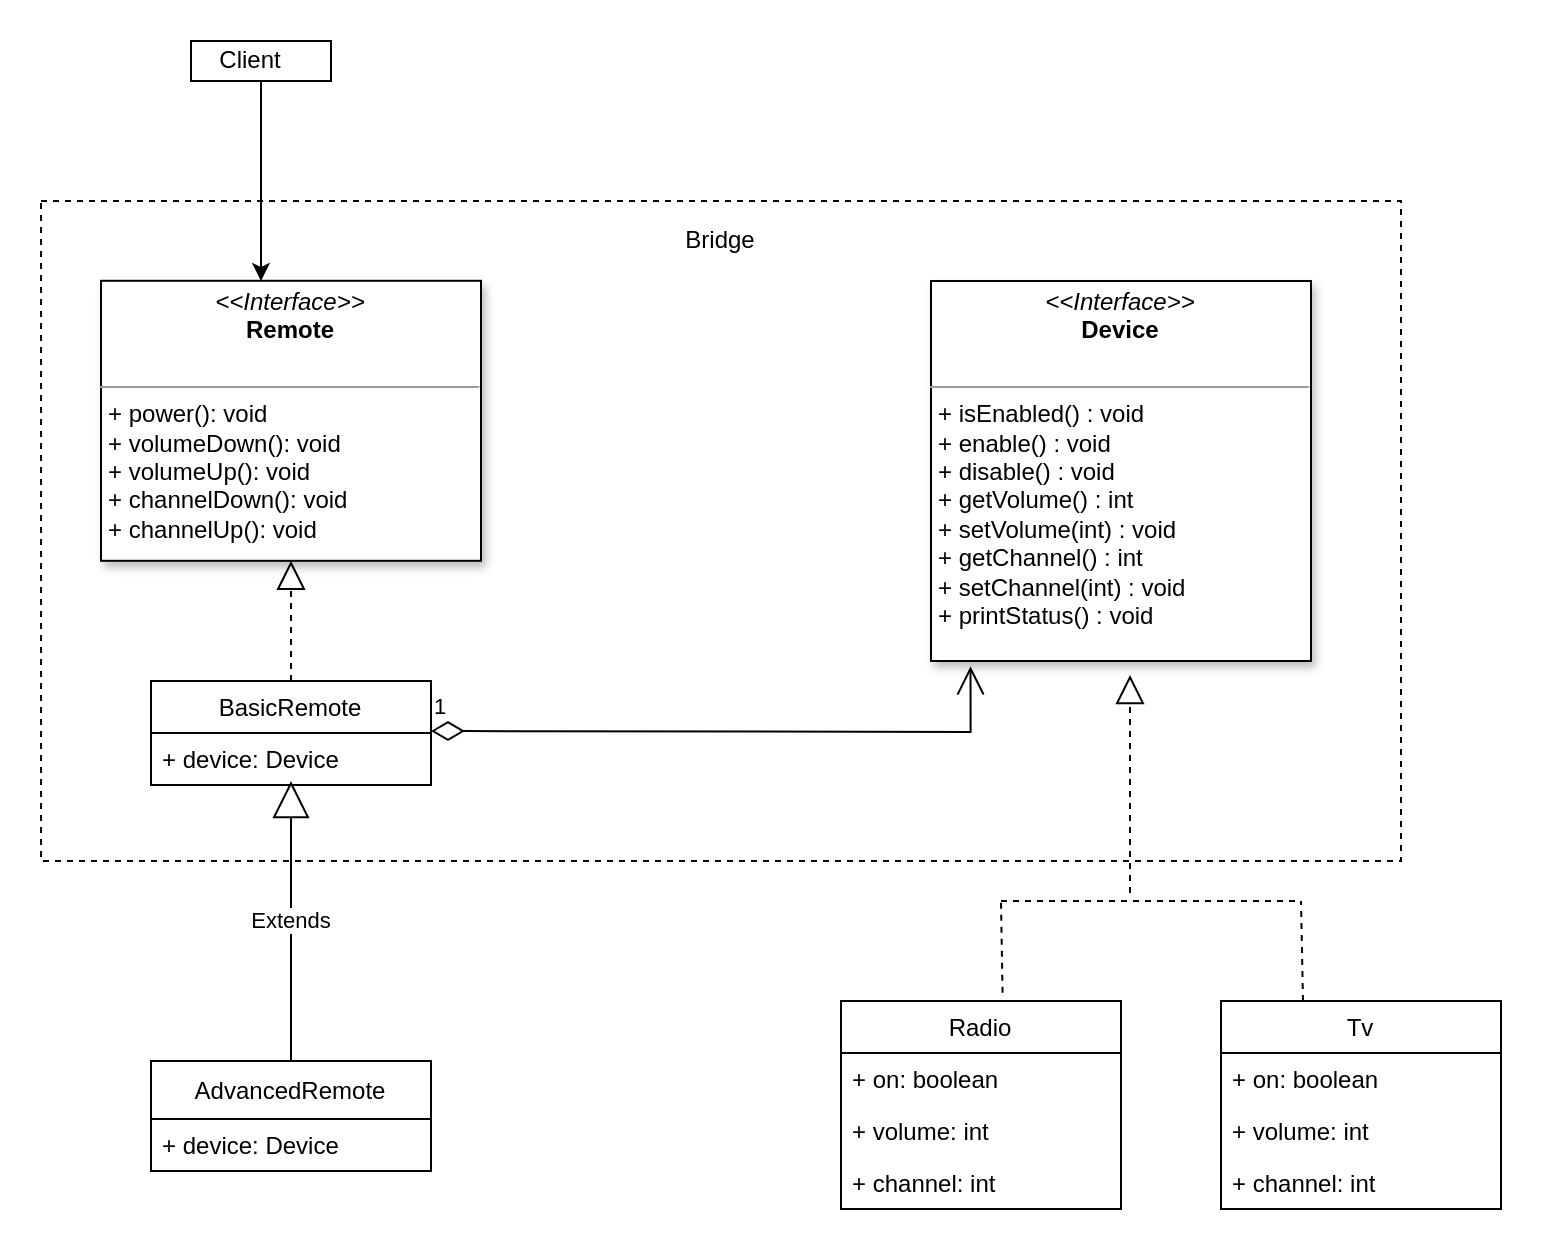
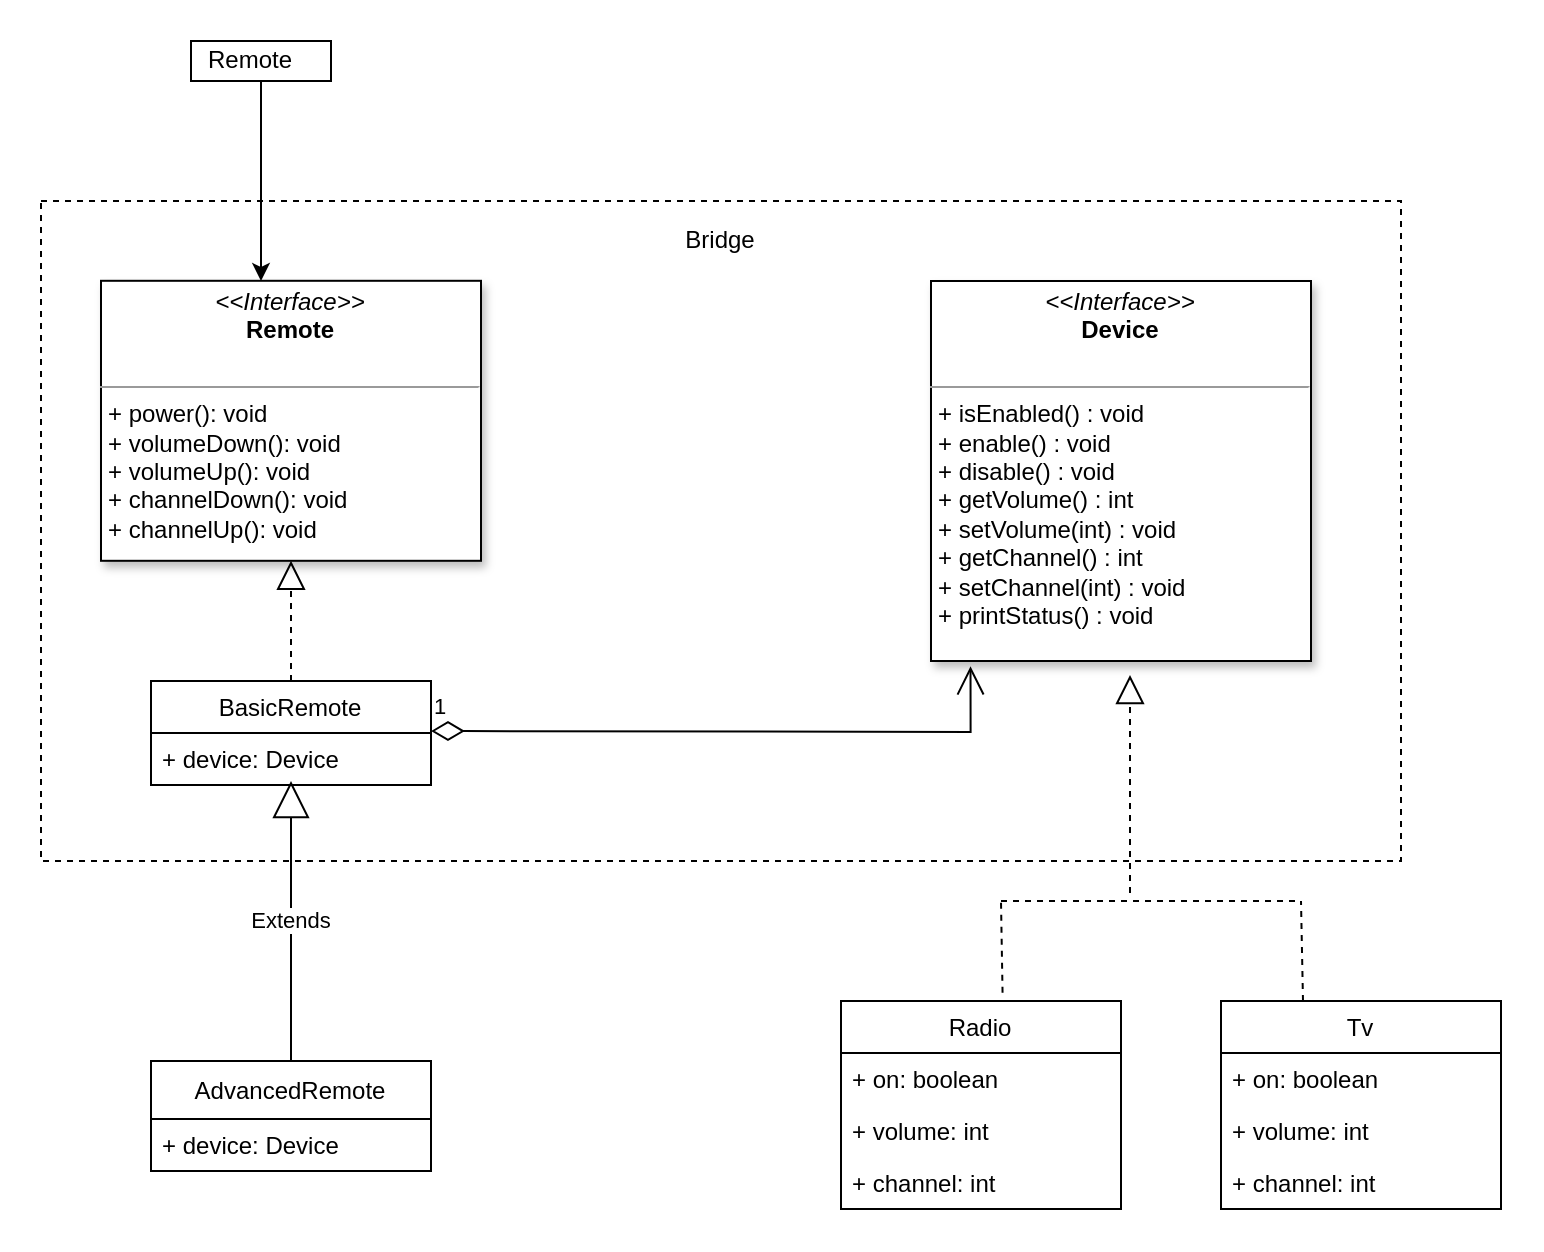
(251, 61) -> (251, 61)
